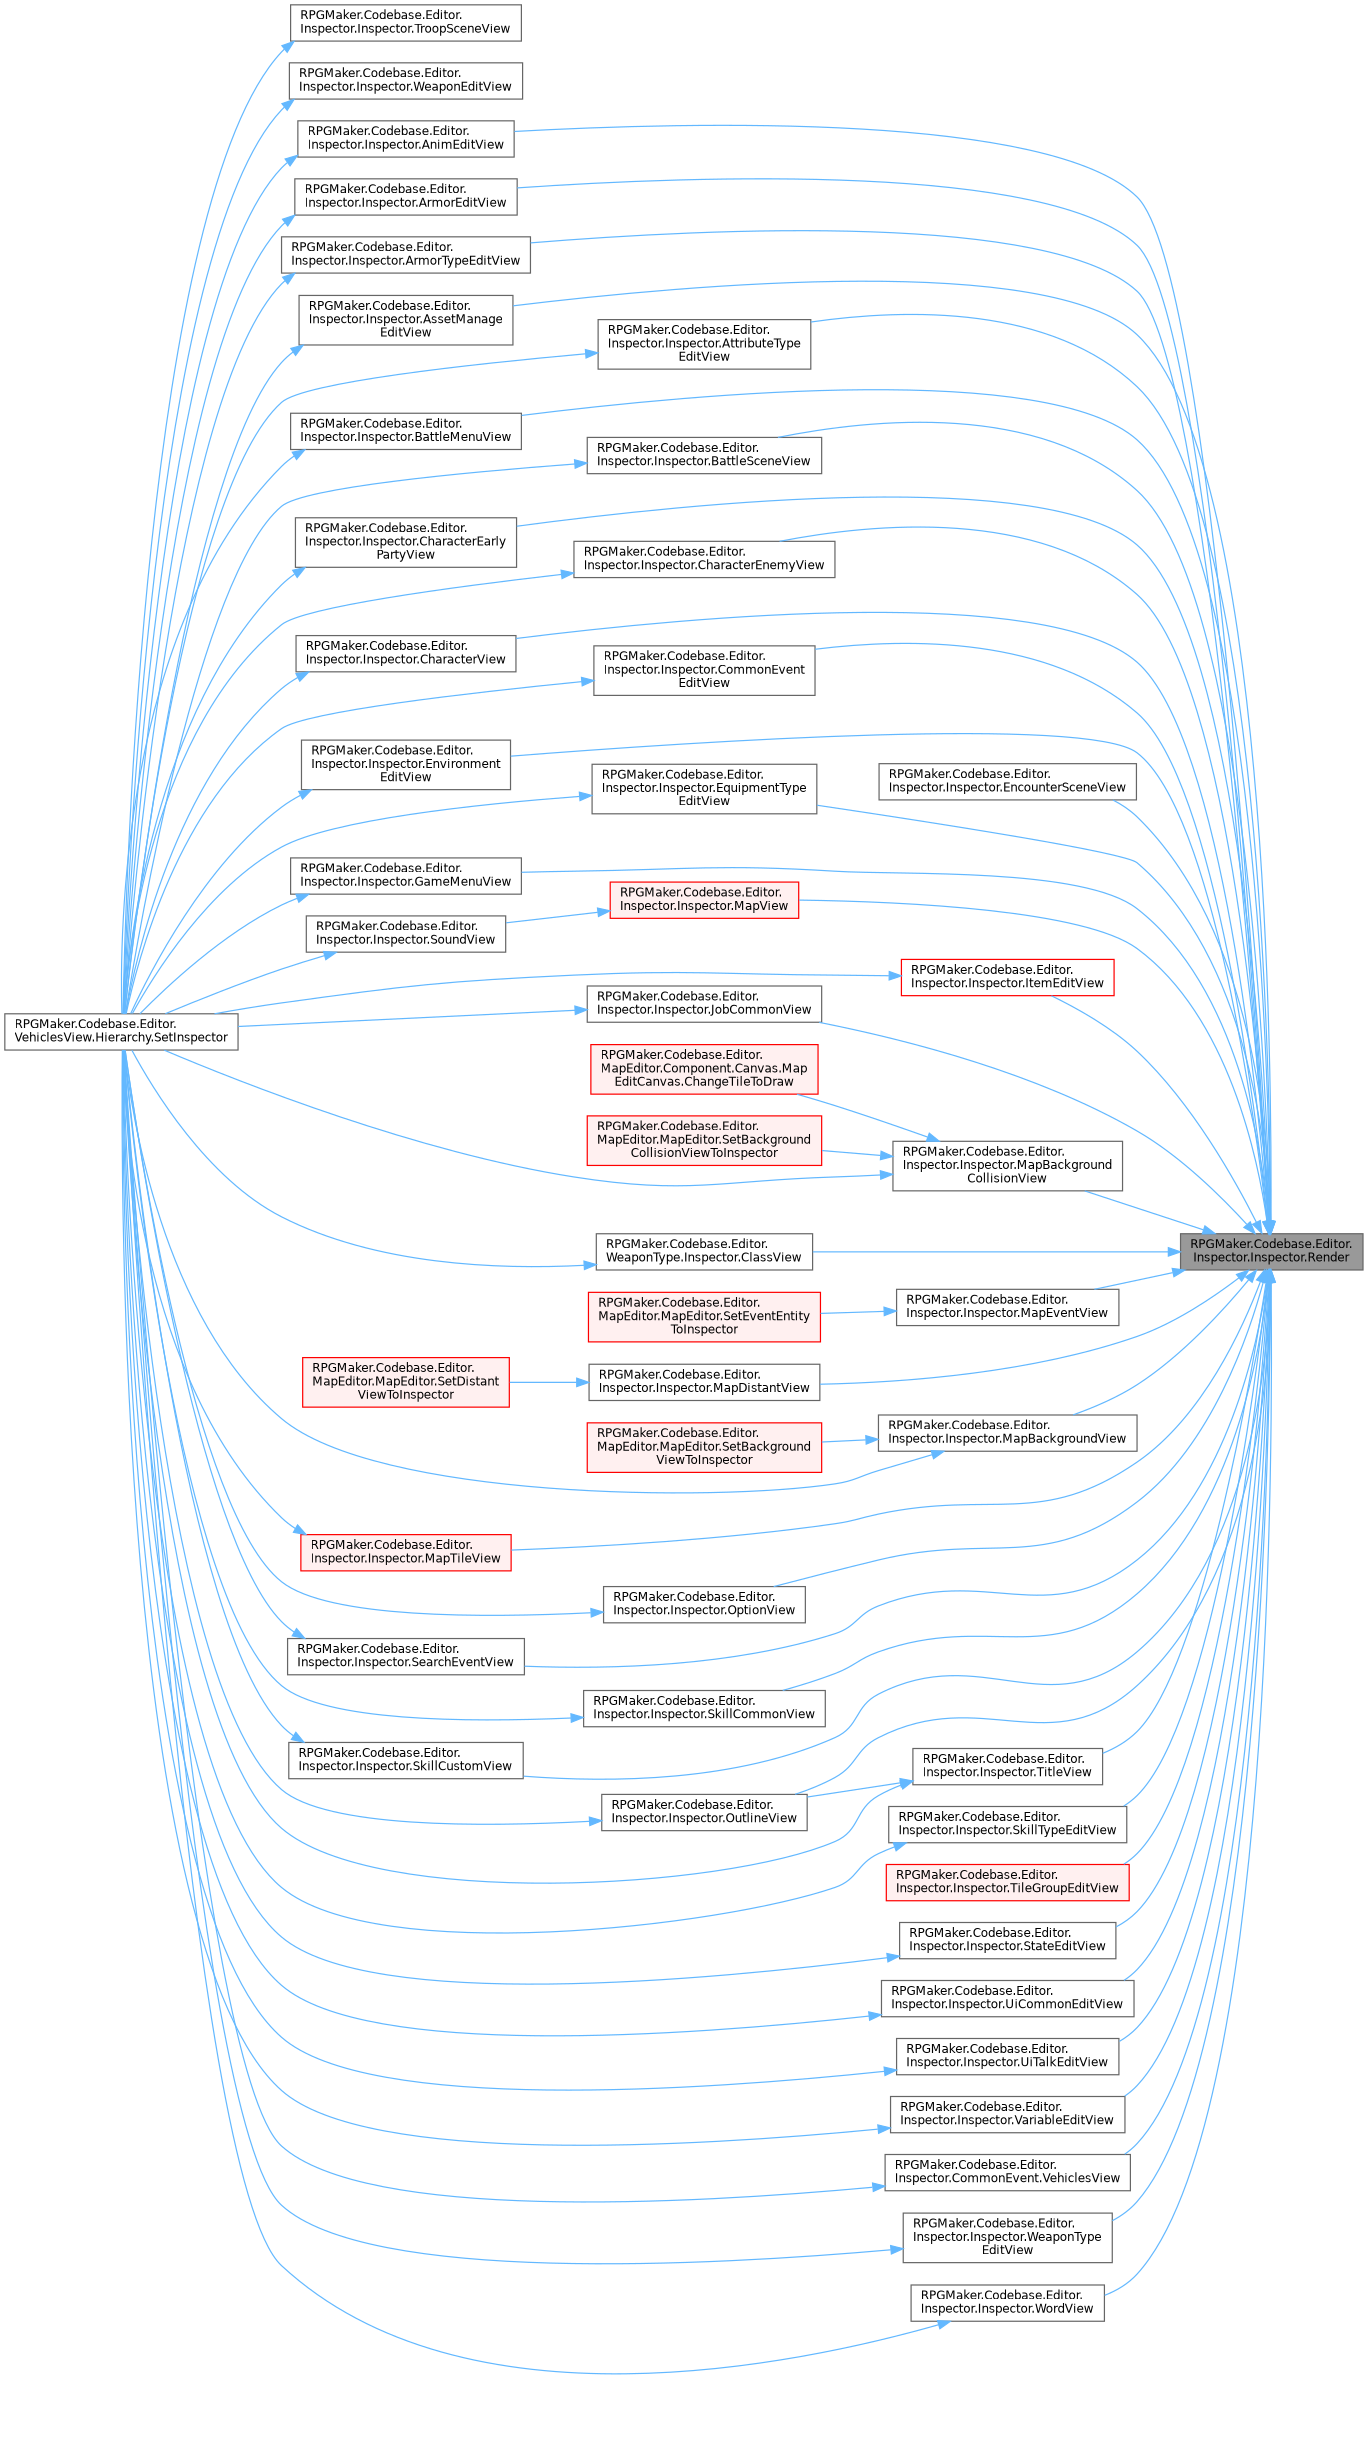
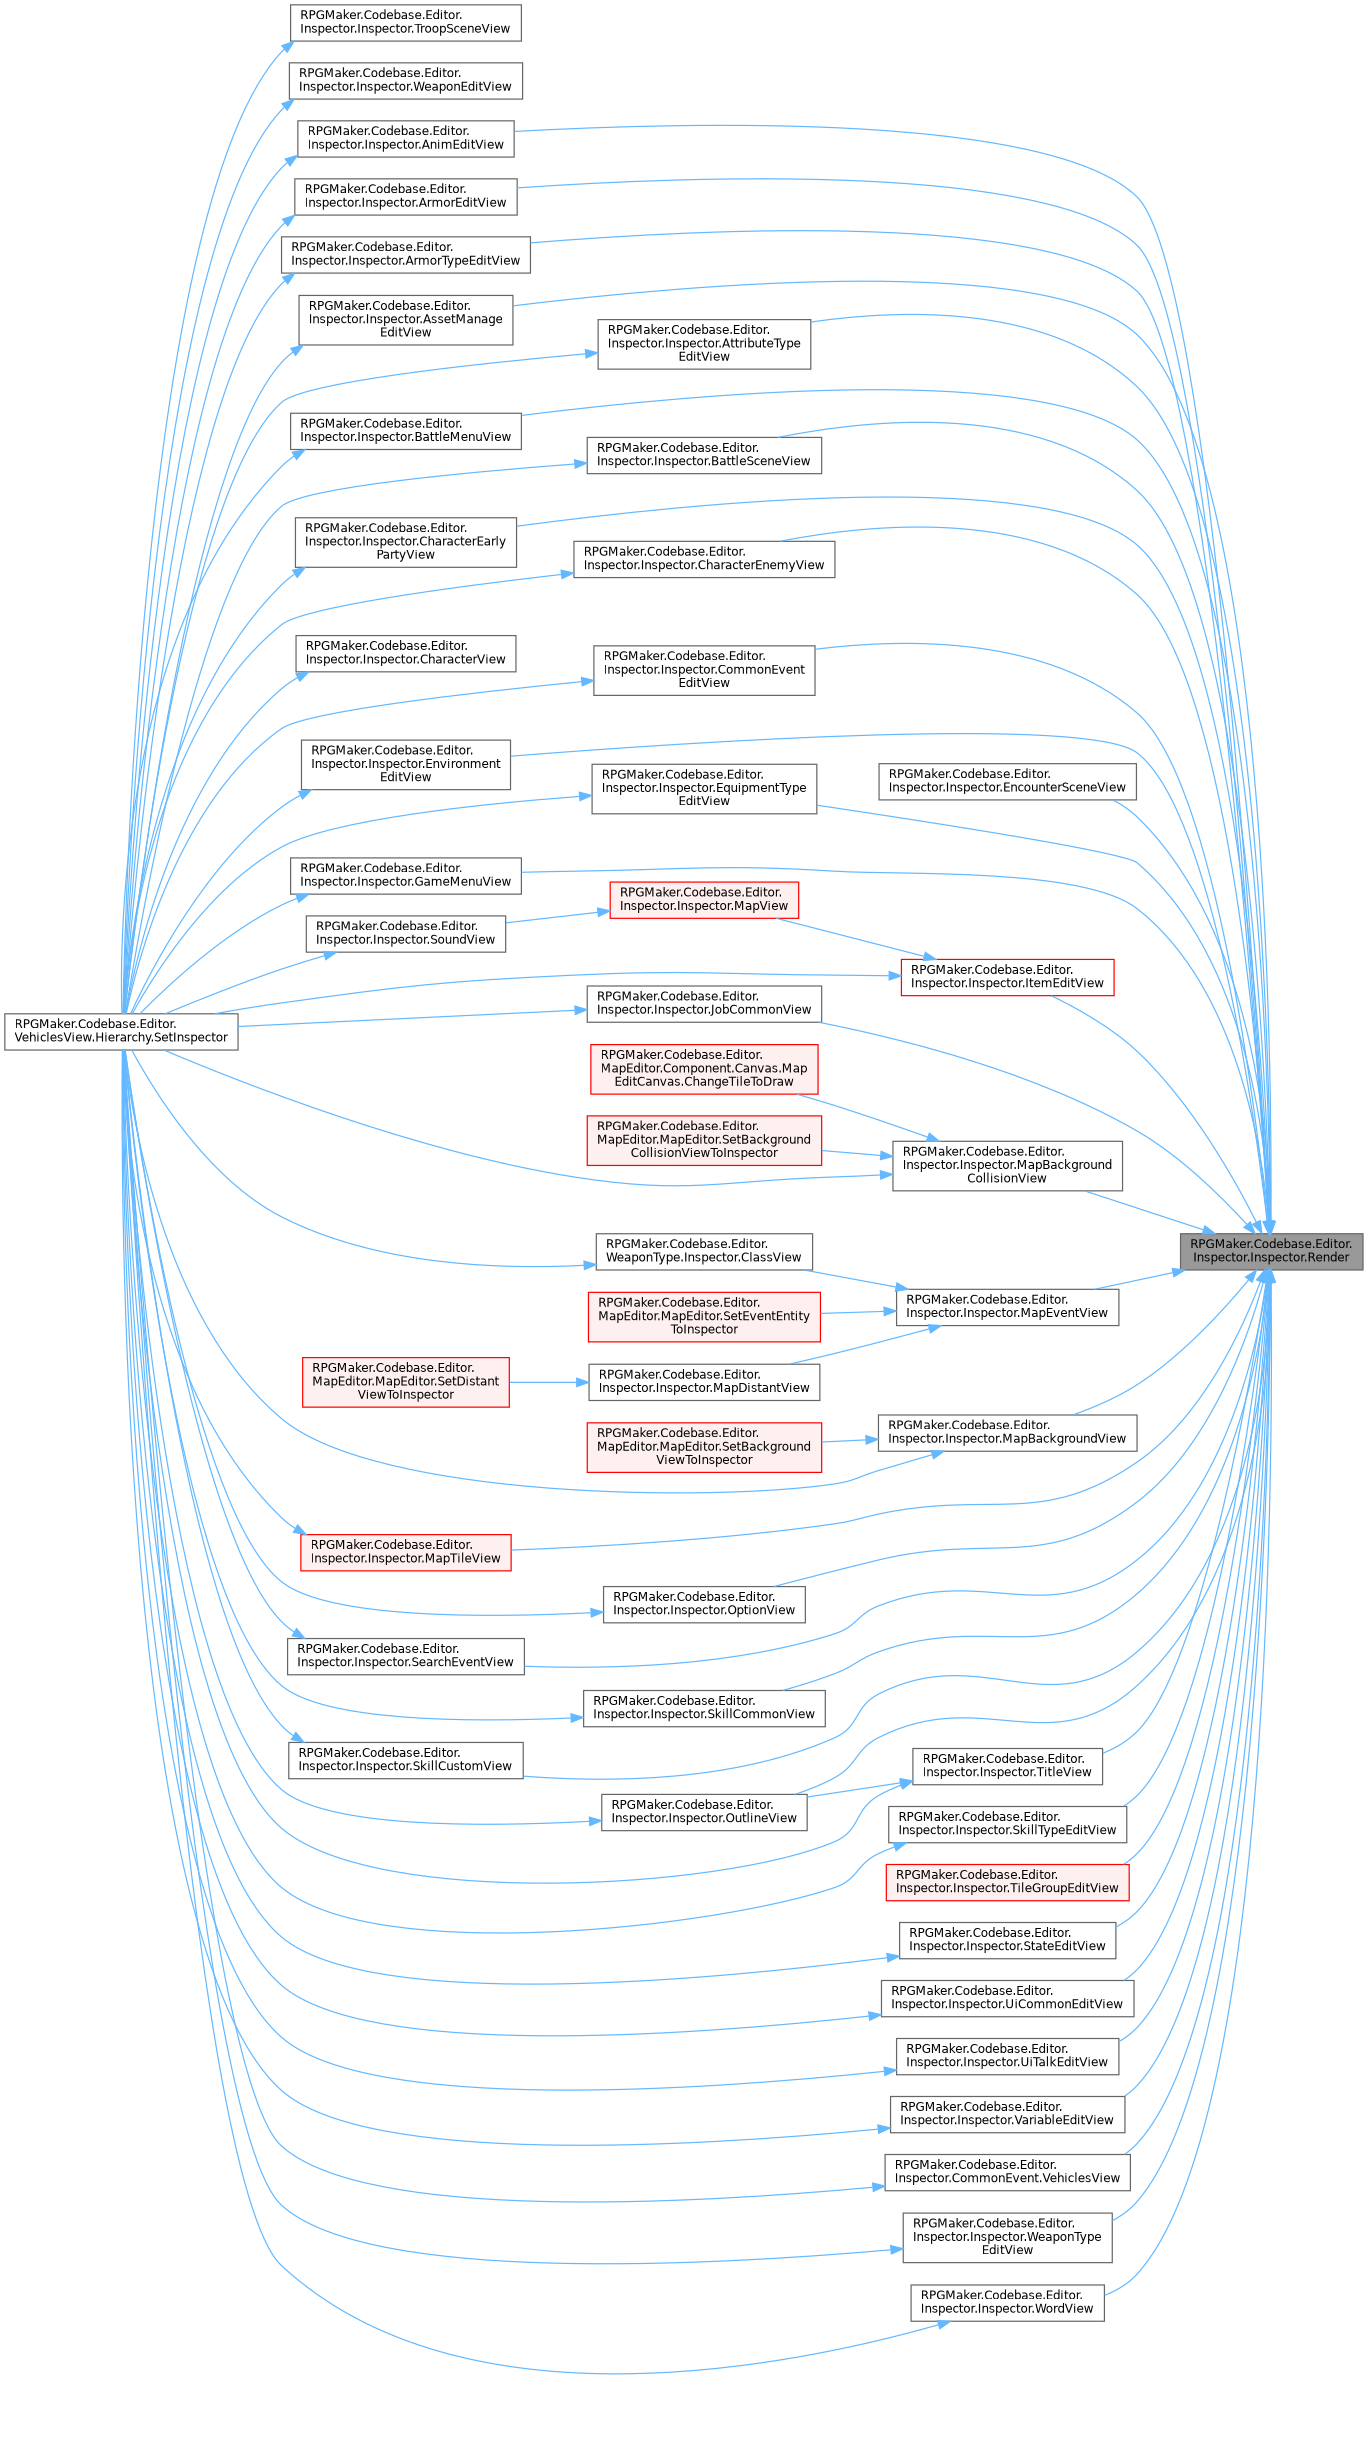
(1115, 650) -> none
(1122, 941) -> (850, 937)
(990, 1252) -> (850, 1278)
(1039, 1362) -> (859, 1347)
